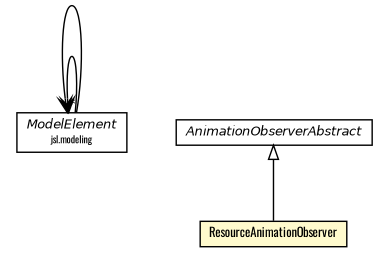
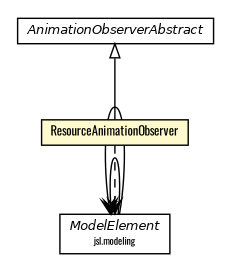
none -> (115, 172)
